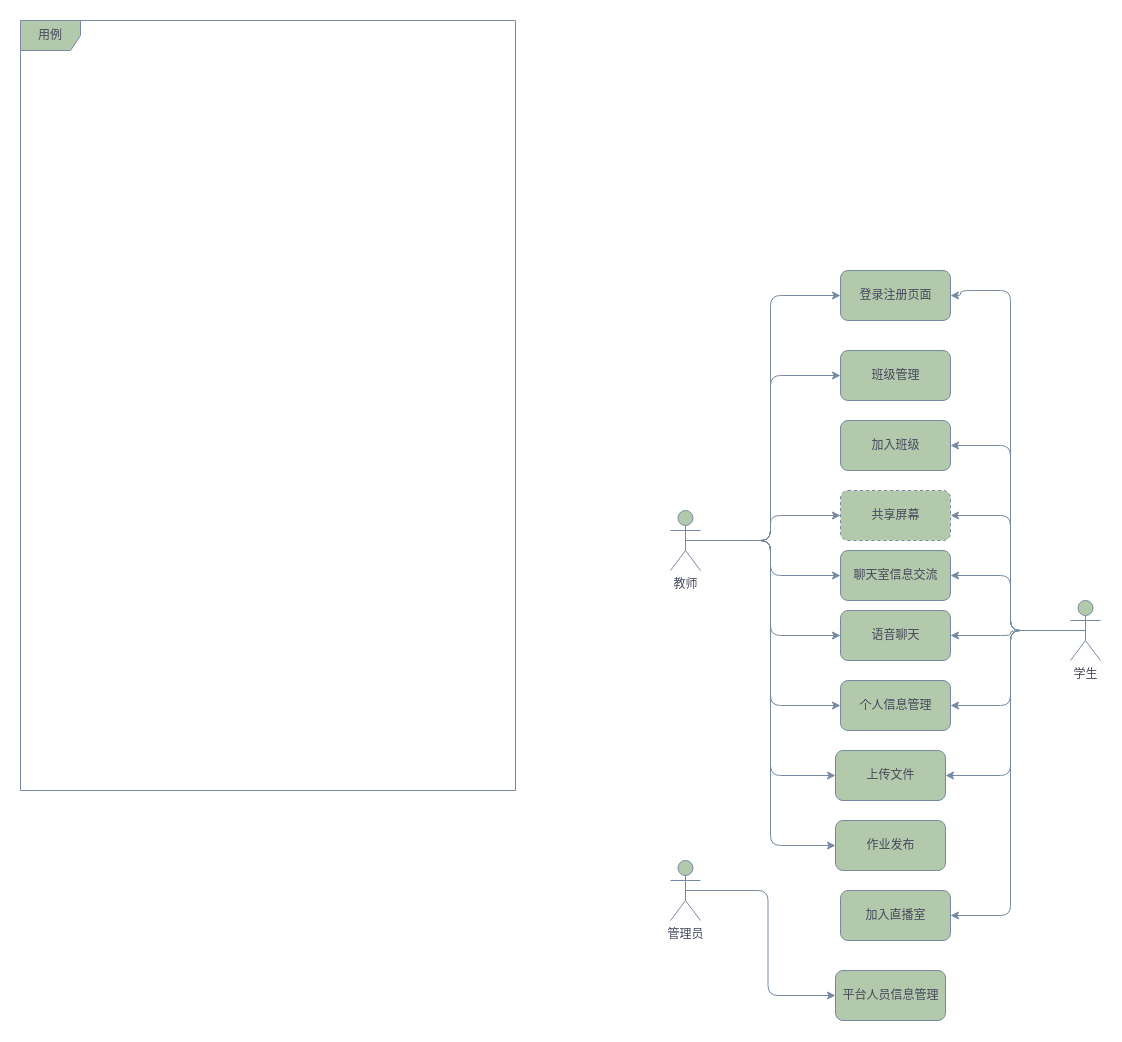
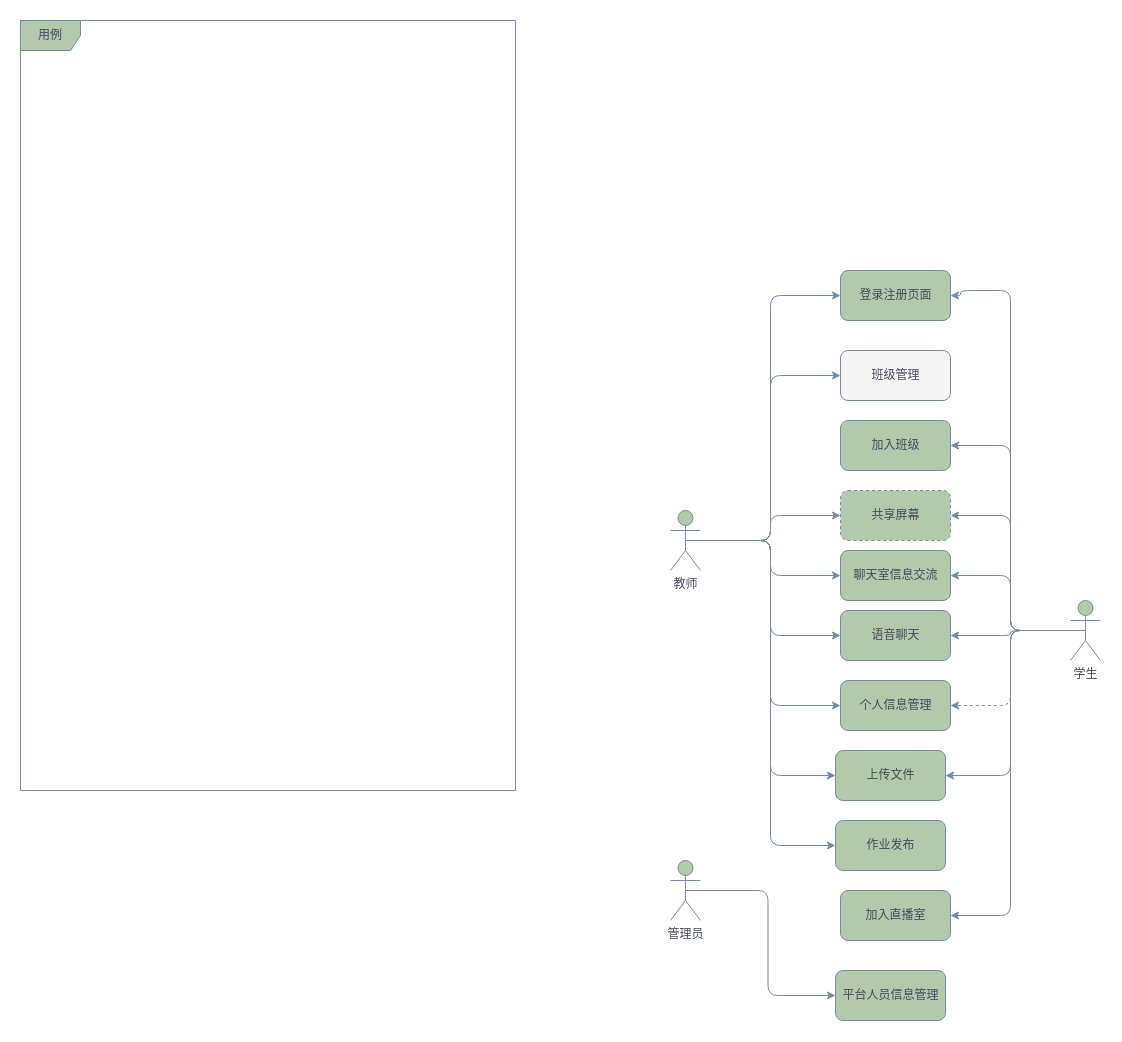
(896, 376) -> (896, 376)
(982, 706) -> (982, 706)
